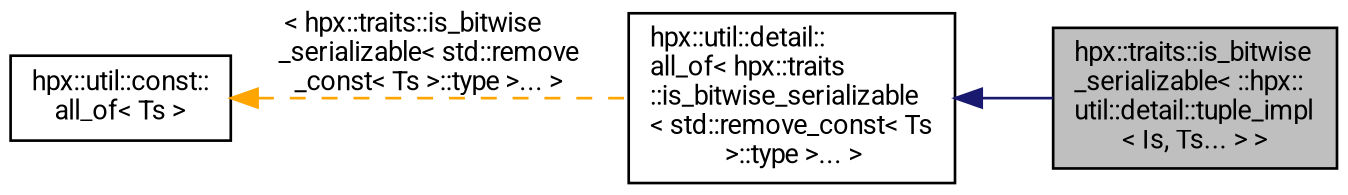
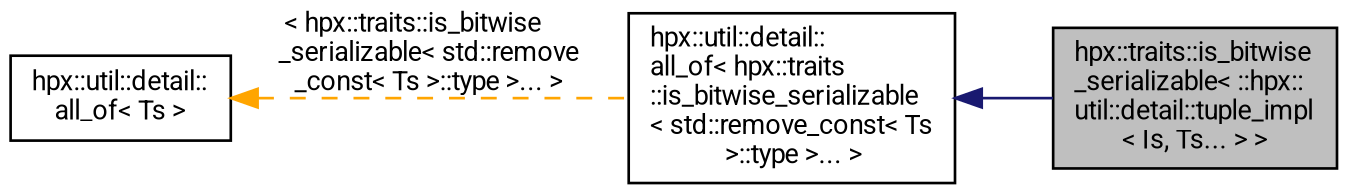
(121, 98) -> (121, 98)
